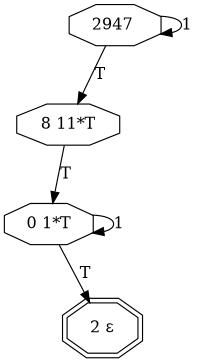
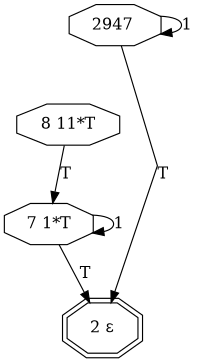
(94, 70) -> (156, 170)
(49, 224) -> (49, 224)
